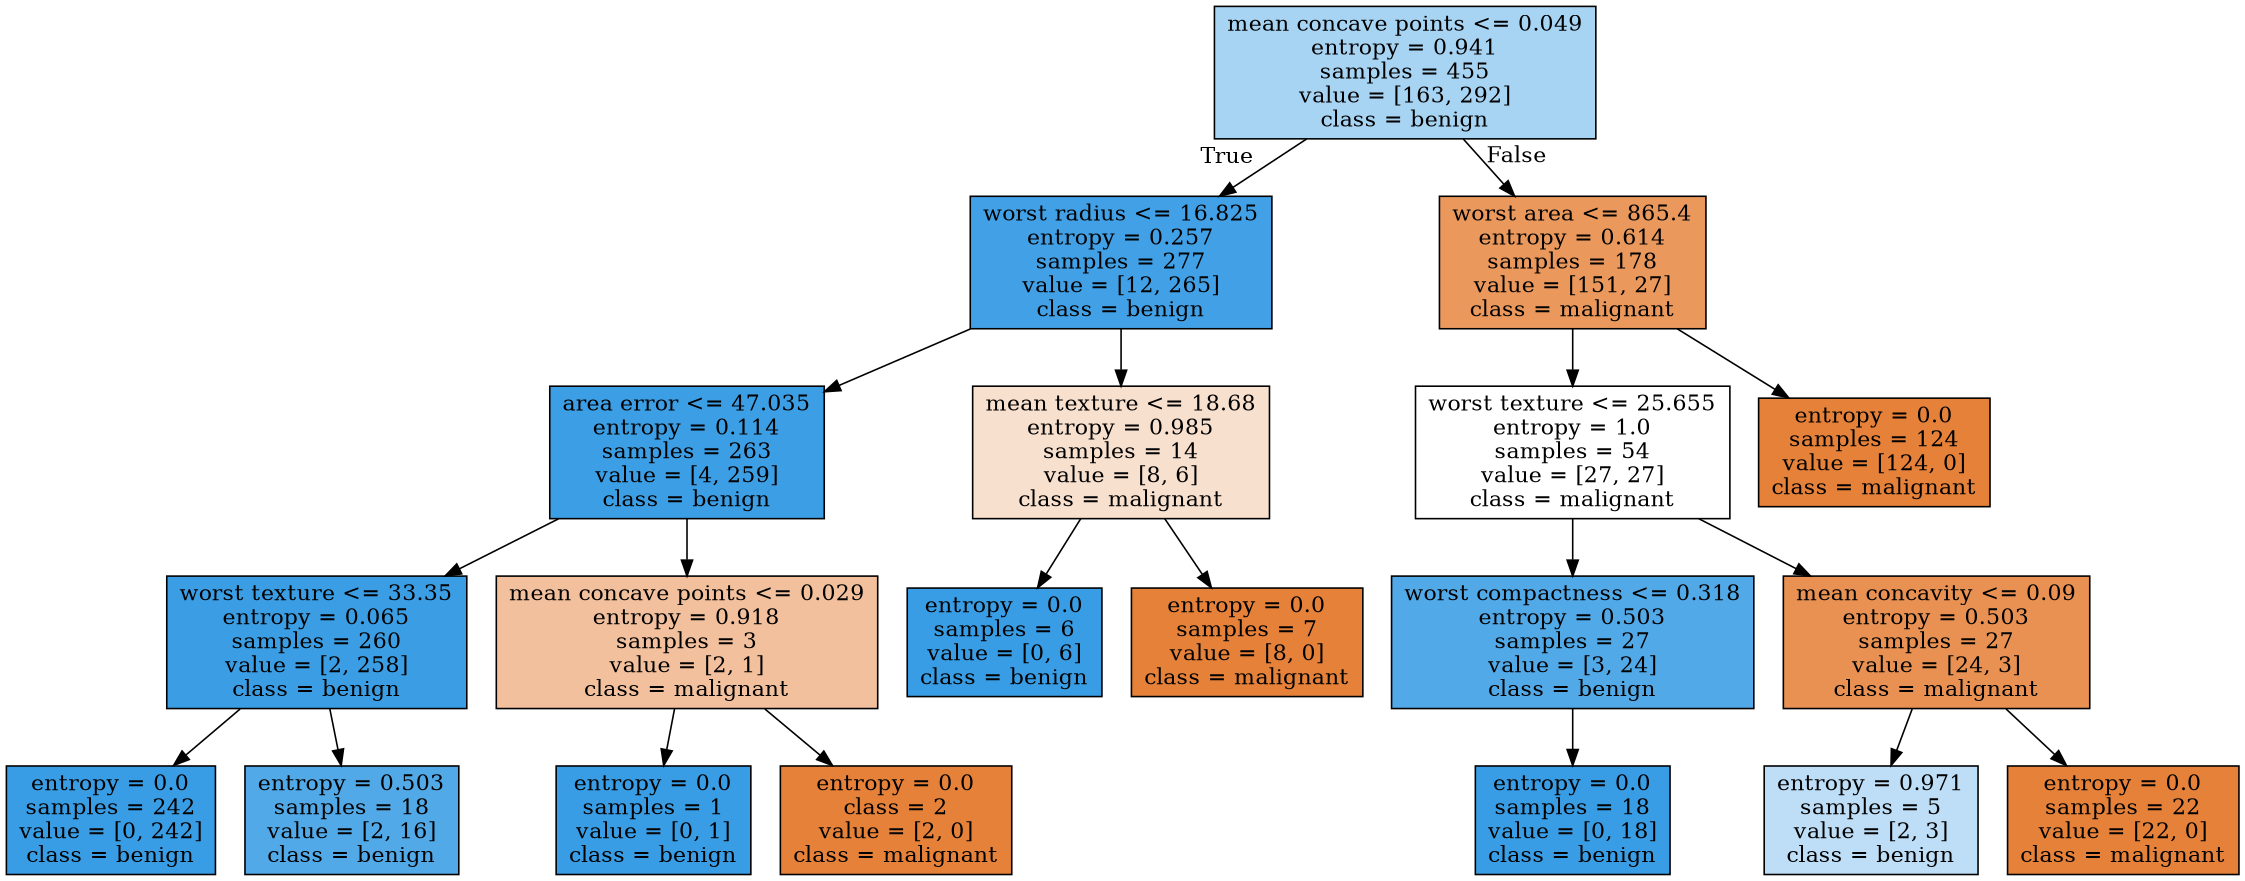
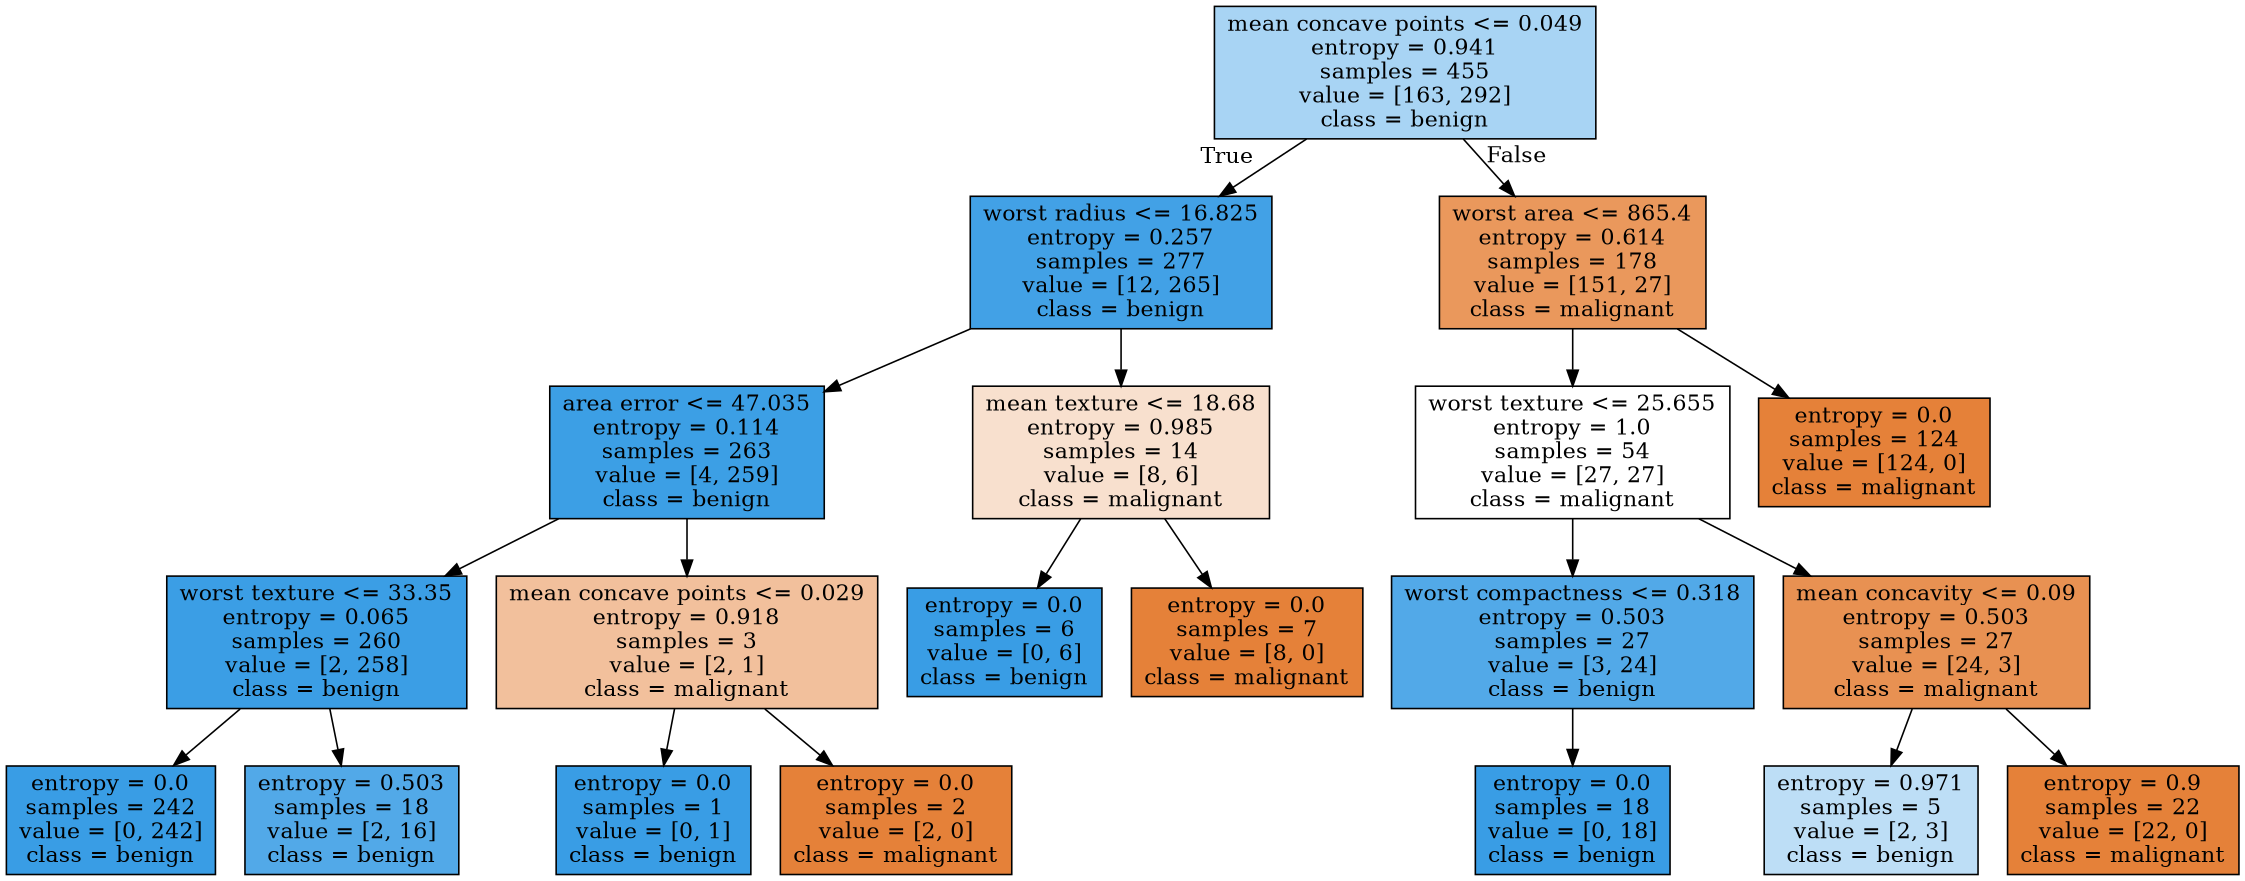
(896, 820) -> (896, 820)
(2123, 820) -> (2123, 820)
